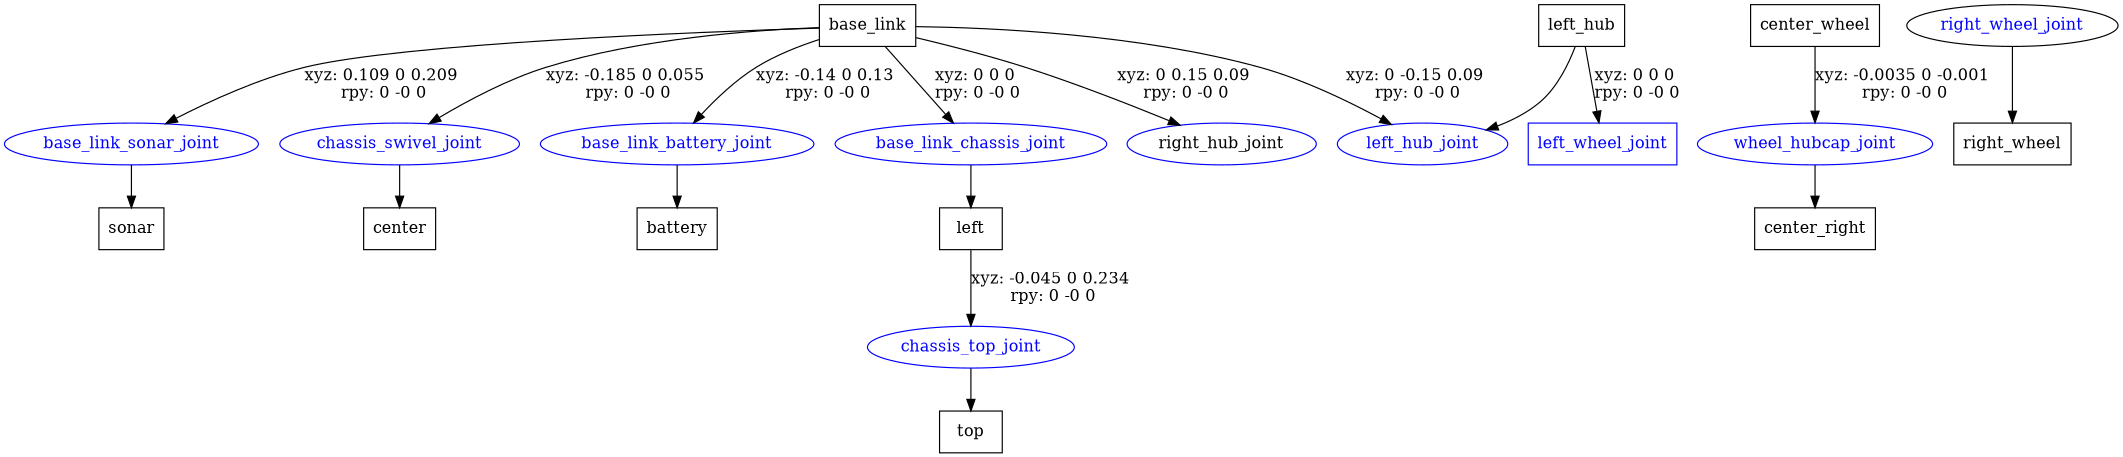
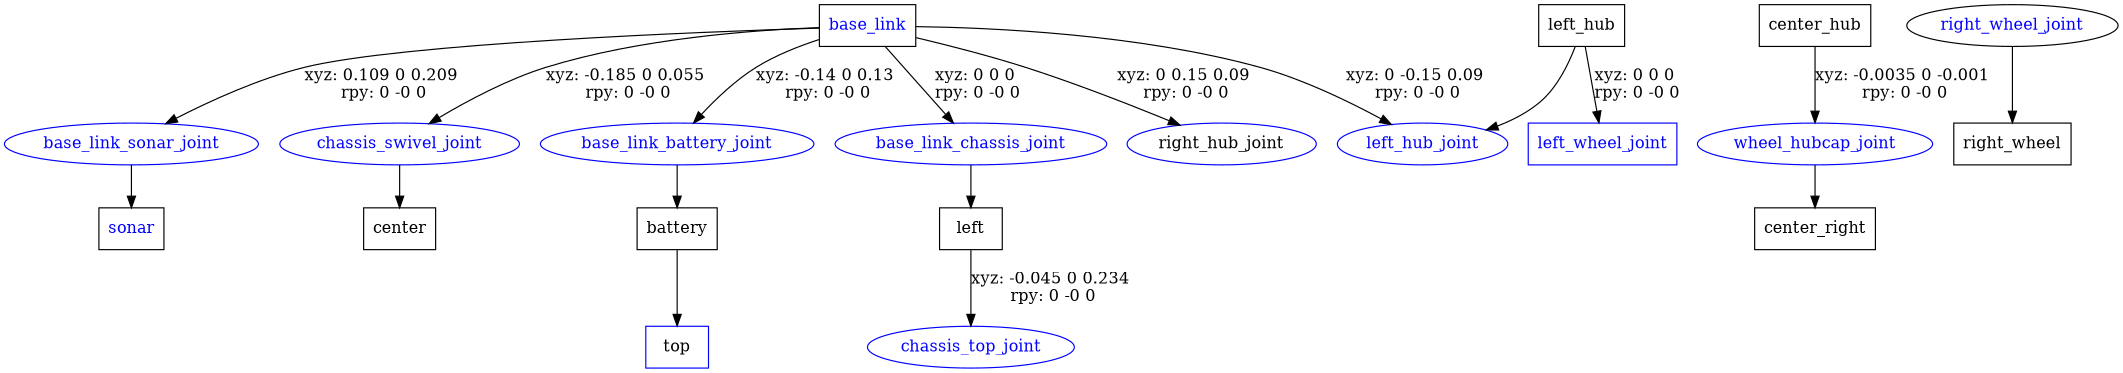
(868, 26) -> (868, 26)
(1815, 26) -> (1815, 26)
(131, 229) -> (131, 229)
(971, 384) -> (677, 282)
(971, 432) -> (677, 347)
